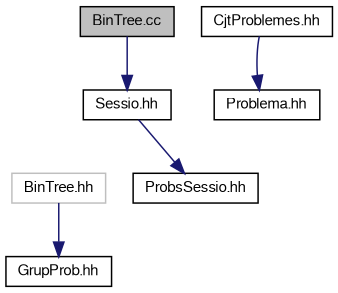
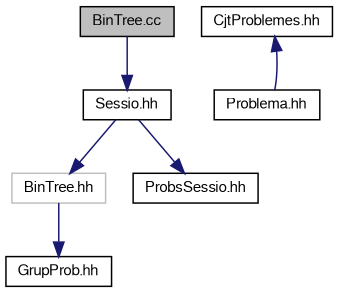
(257, 56) -> (277, 71)
none -> (98, 141)
